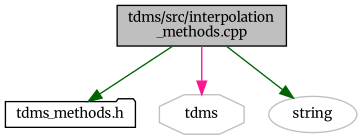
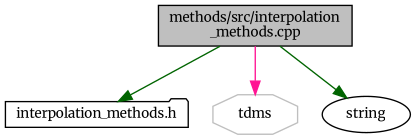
(202, 26) -> (255, 26)
(70, 114) -> (97, 114)
(313, 114) -> (366, 114)
